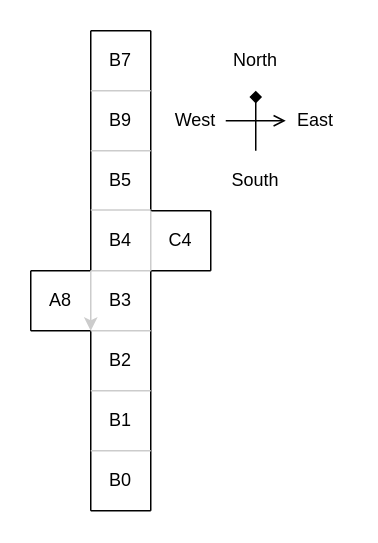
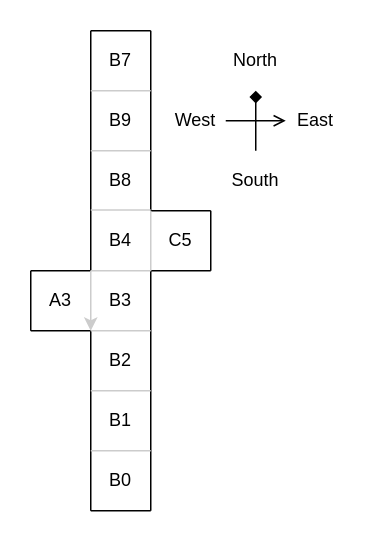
(121, 181) -> (121, 181)
(181, 241) -> (181, 241)
(61, 301) -> (61, 301)
